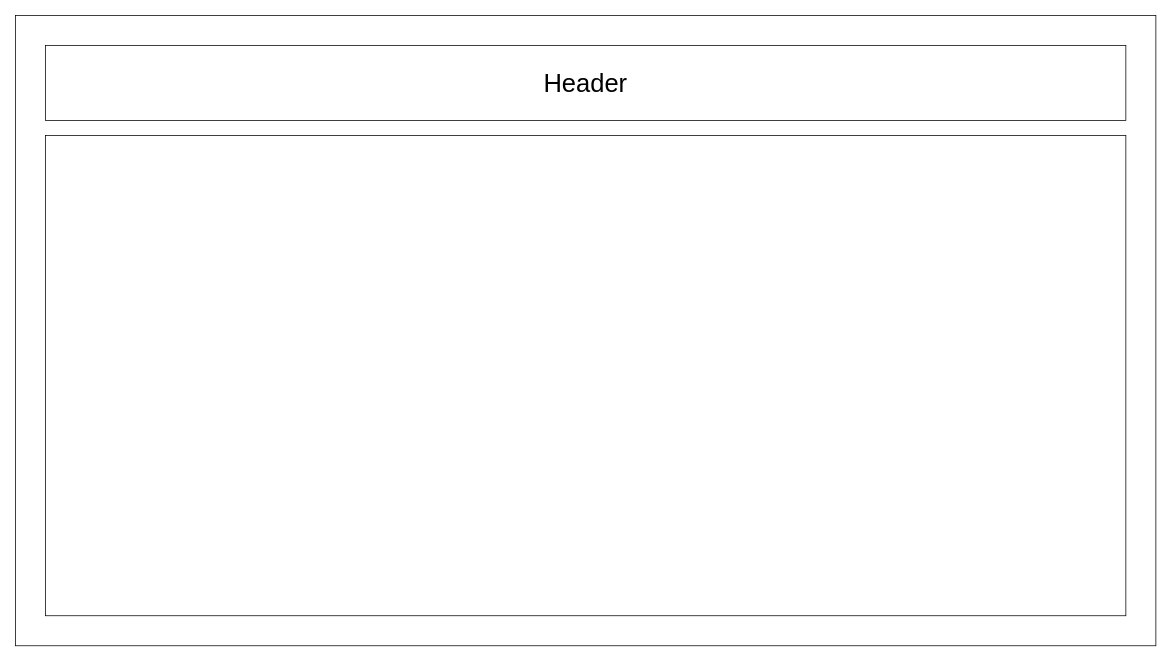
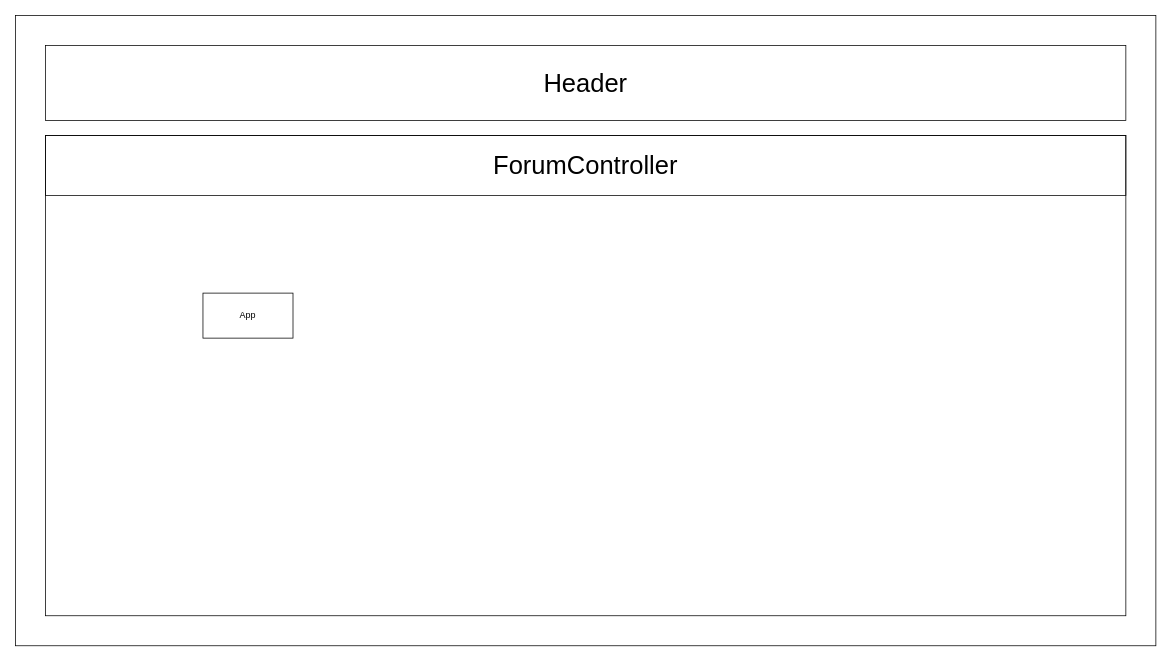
none -> (585, 165)
none -> (248, 315)
